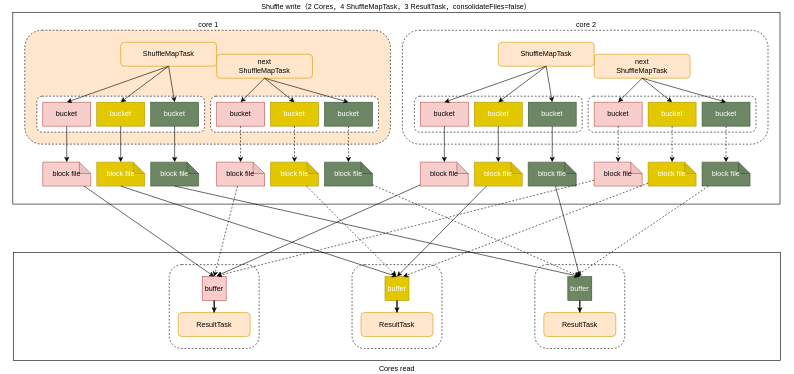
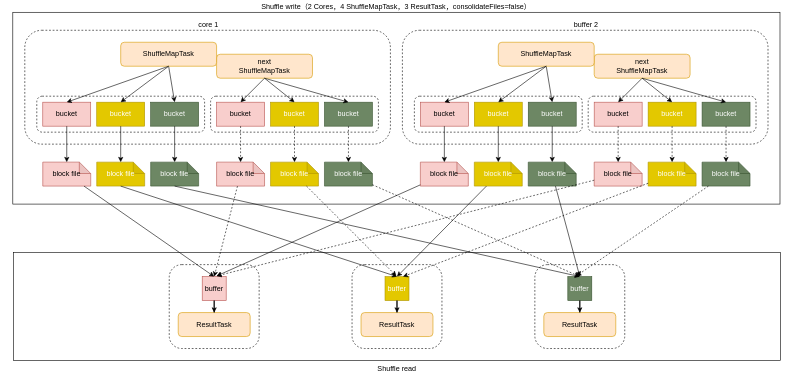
(585, 24) -> (585, 24)
(207, 87) -> (207, 87)
(397, 369) -> (397, 369)
